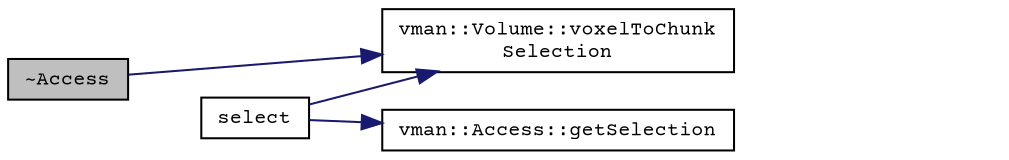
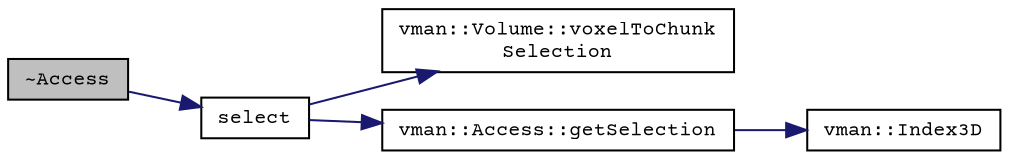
(245, 65) -> (155, 97)
none -> (904, 130)
